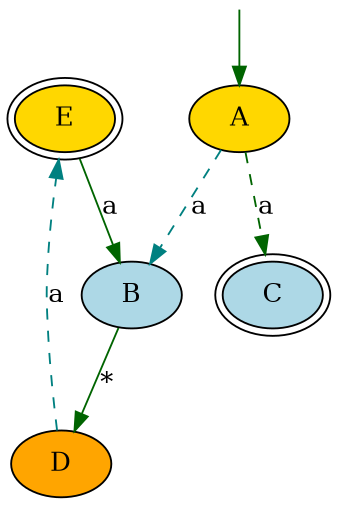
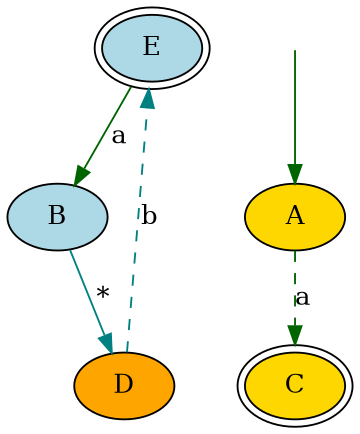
(65, 119) -> (152, 48)
(191, 199) -> none
(57, 295) -> (150, 217)
(273, 295) -> (295, 386)
(100, 371) -> (87, 293)
